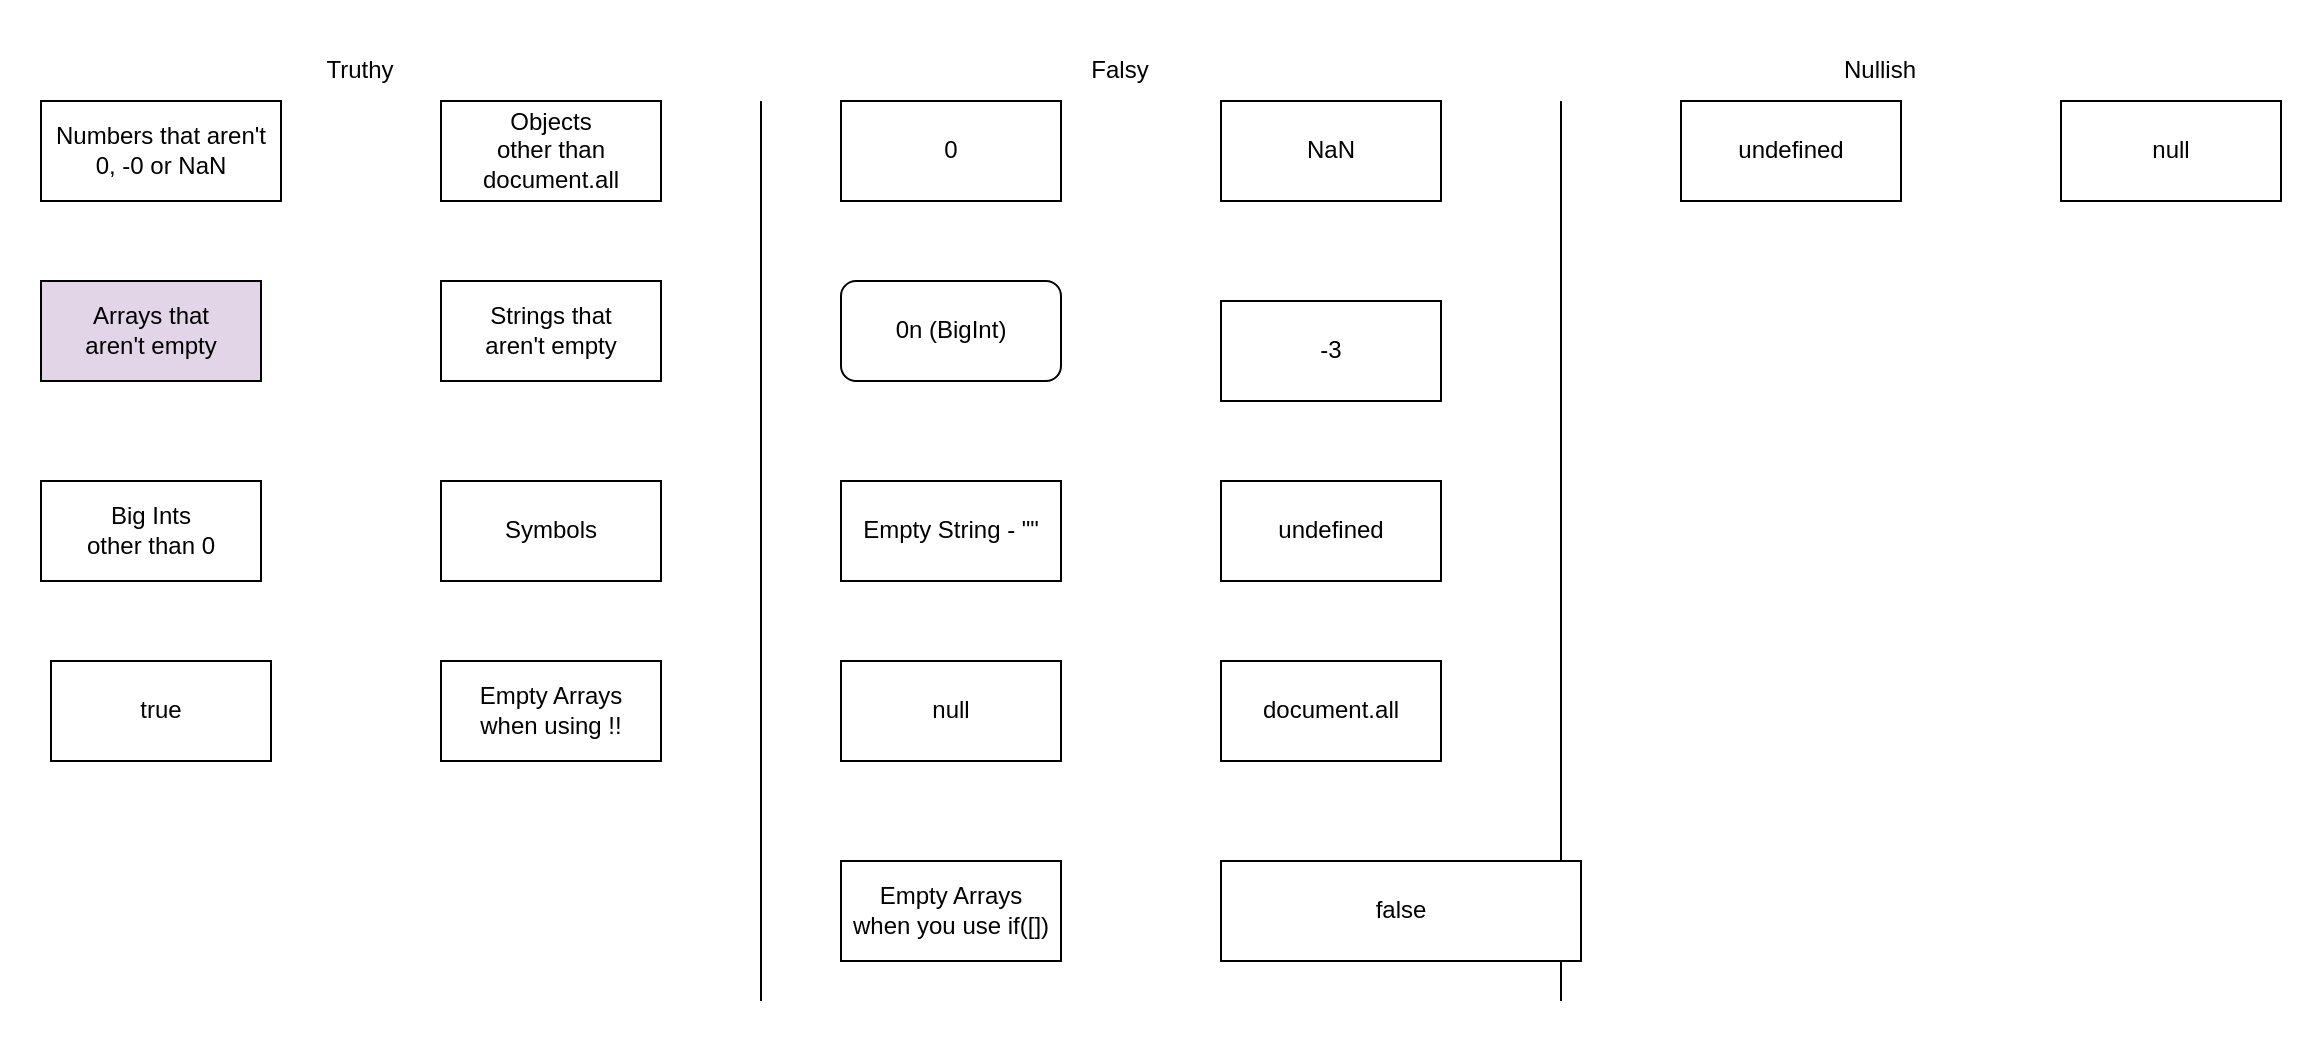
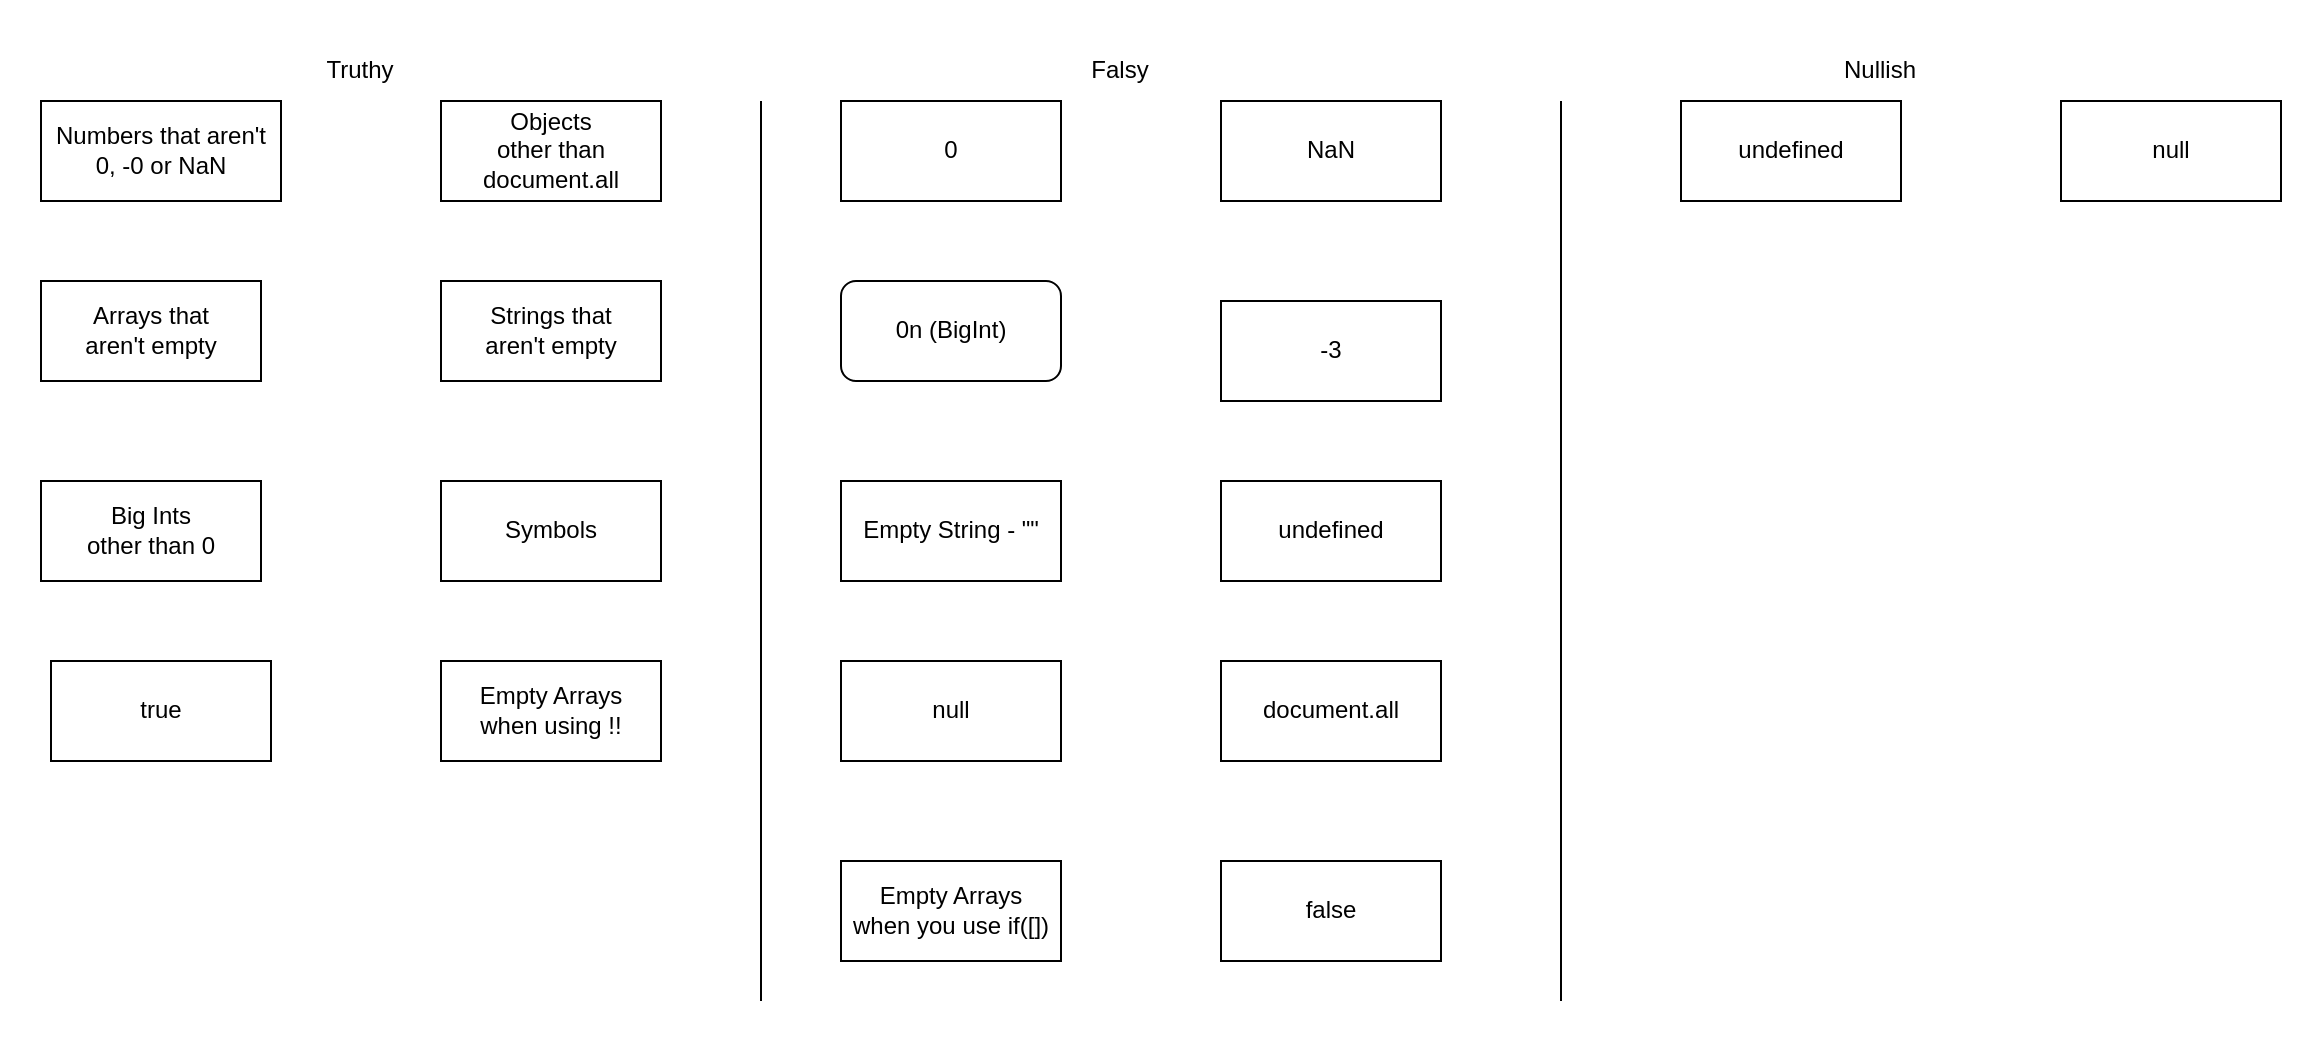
(151, 331) -> (151, 331)
(1401, 911) -> (1331, 911)
